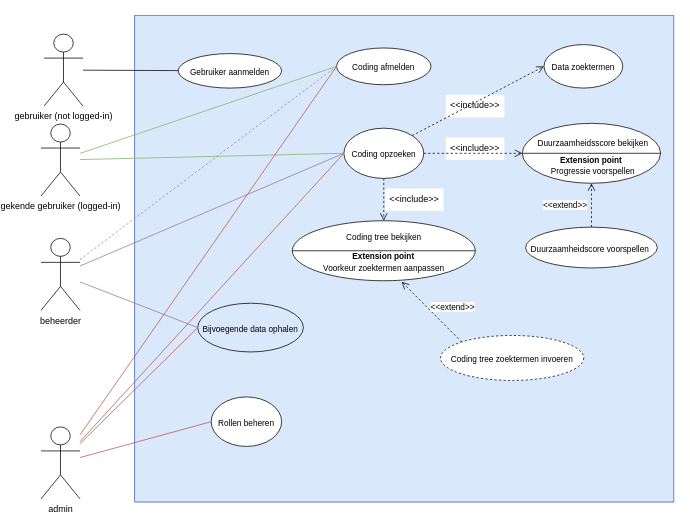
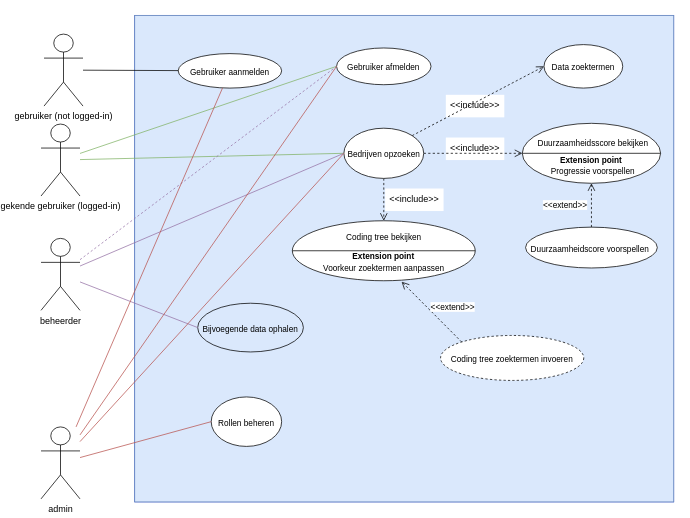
(384, 66) -> (384, 66)
(384, 153) -> (384, 153)
(138, 386) -> (128, 307)
